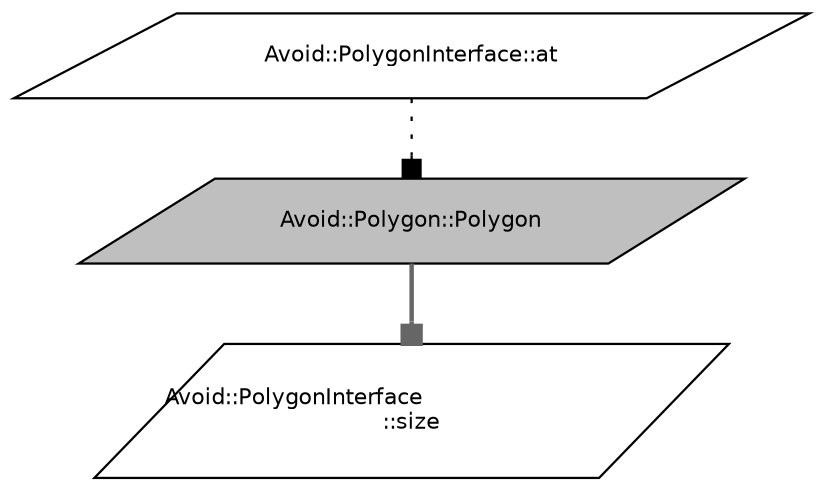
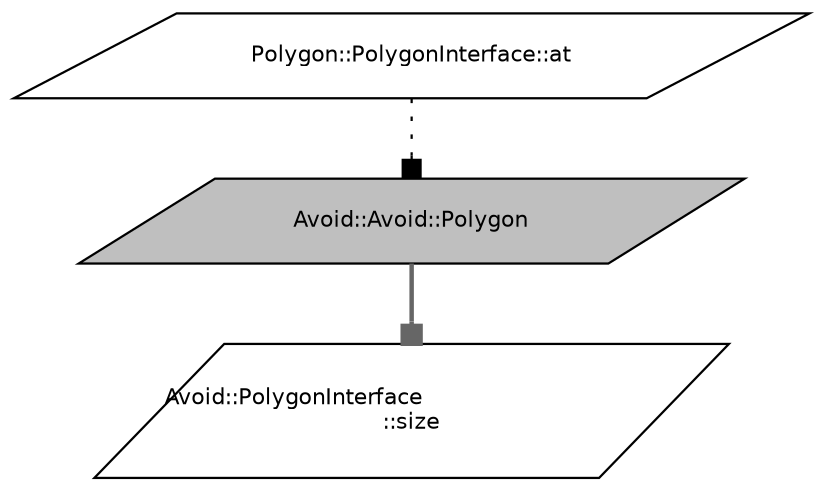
(412, 56) -> (412, 56)
(412, 221) -> (412, 221)
